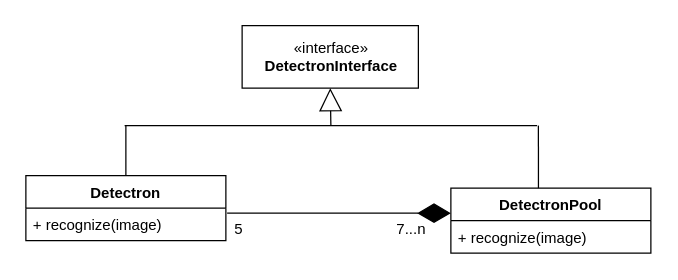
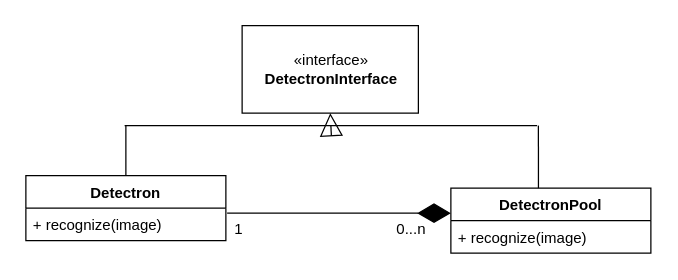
(330, 57) -> (330, 69)
(239, 229) -> (239, 229)
(411, 229) -> (411, 229)
